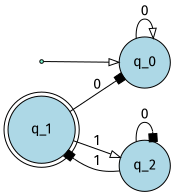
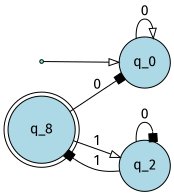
(42, 130) -> (42, 130)
